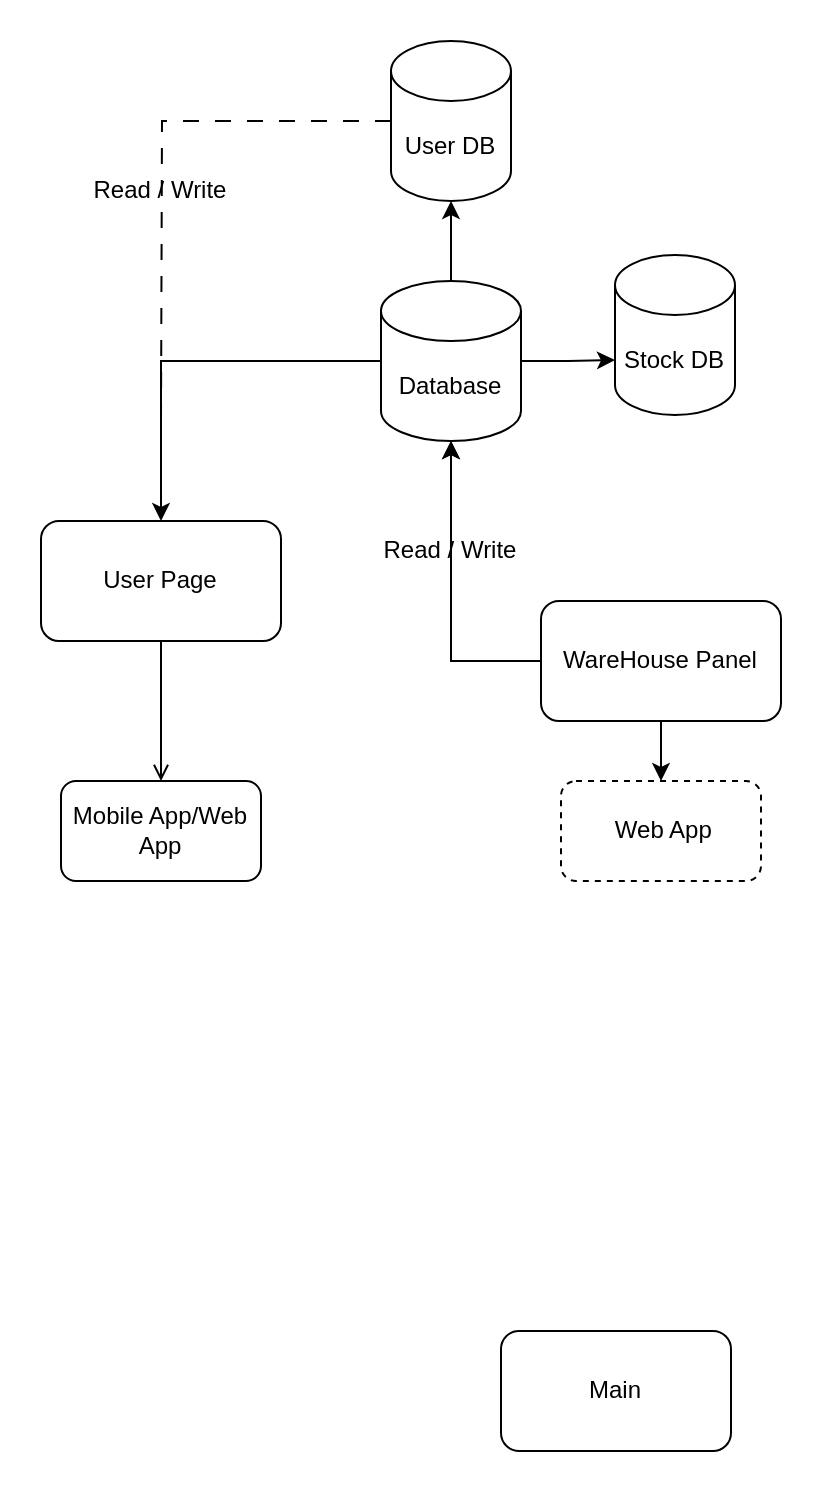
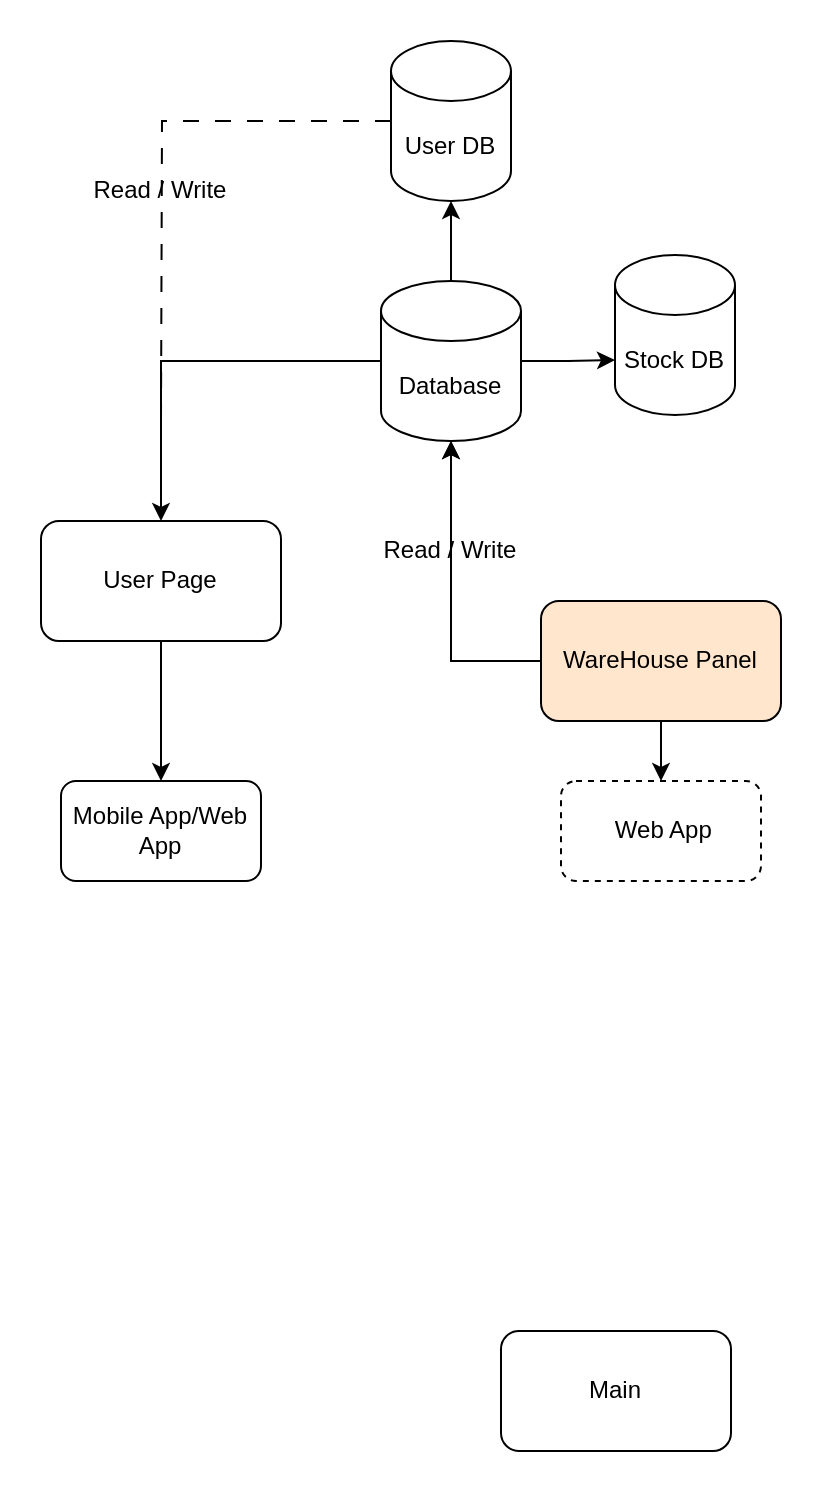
(661, 661) -> (661, 661)
(161, 768) -> (161, 766)
